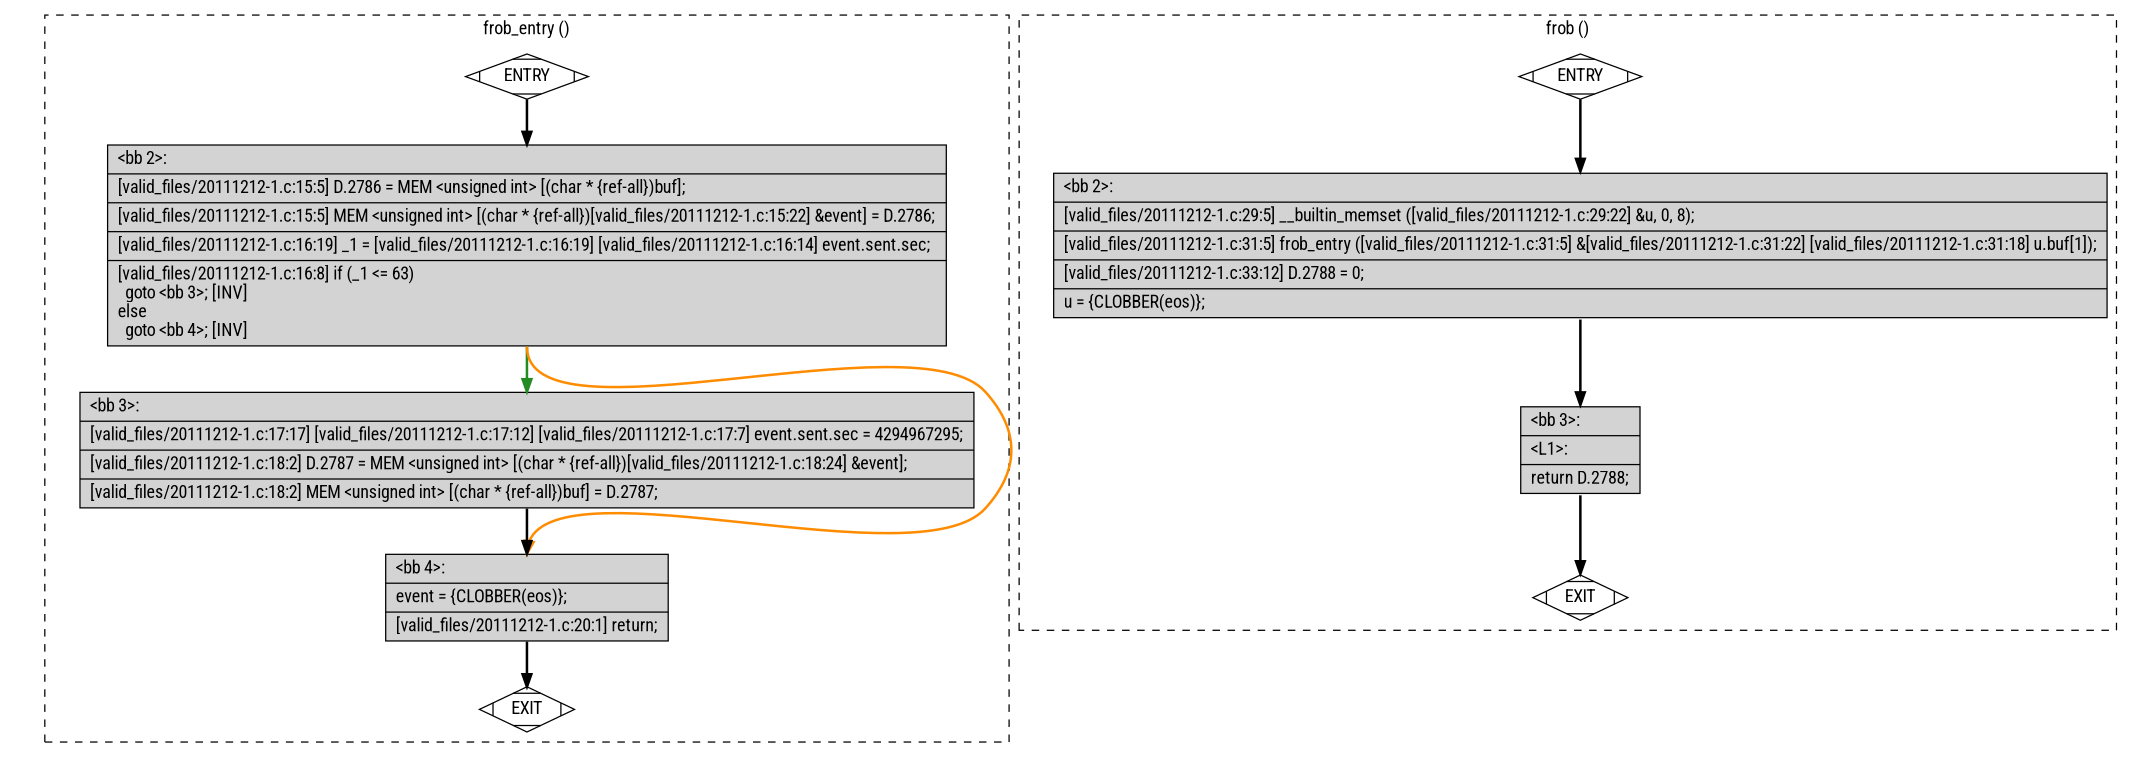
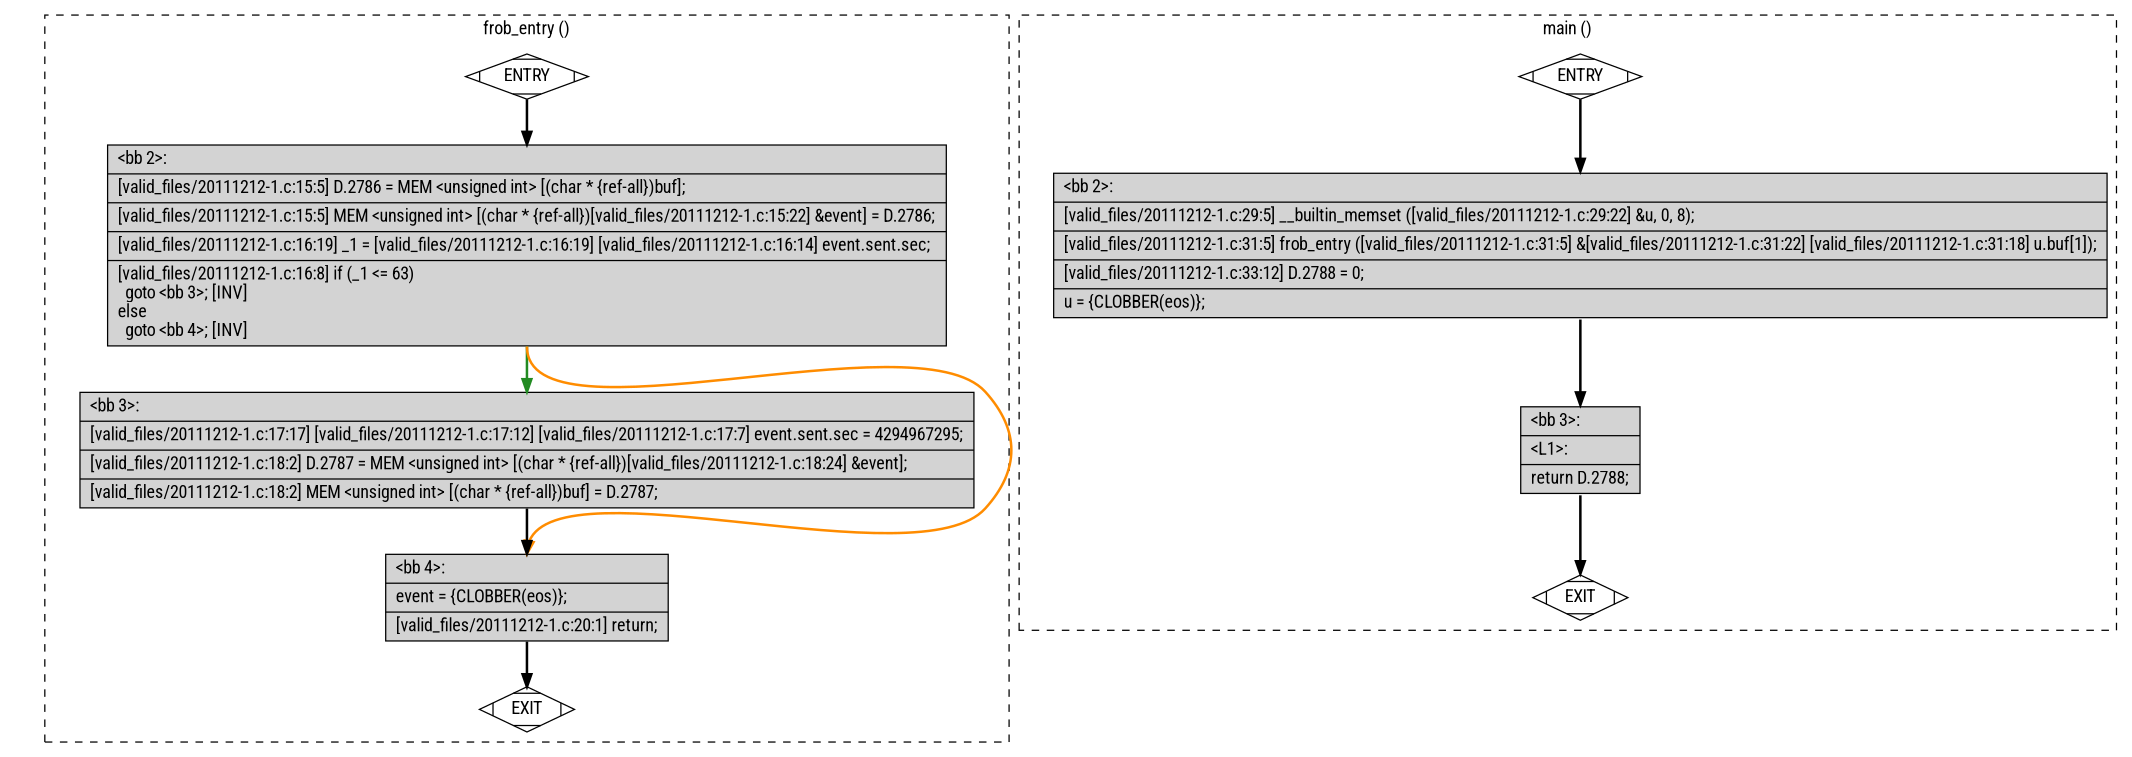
(1568, 30) -> (1568, 30)
